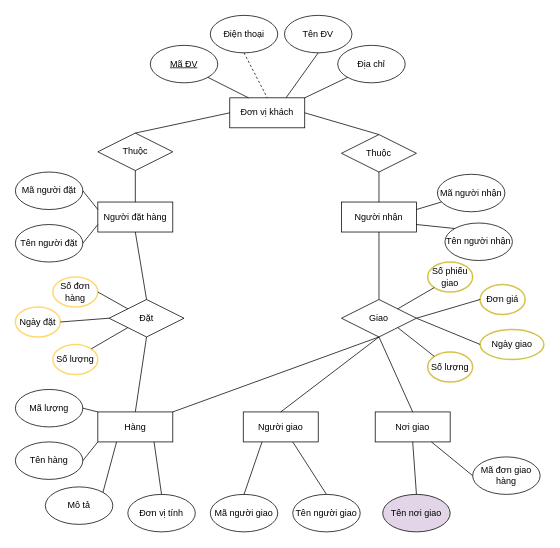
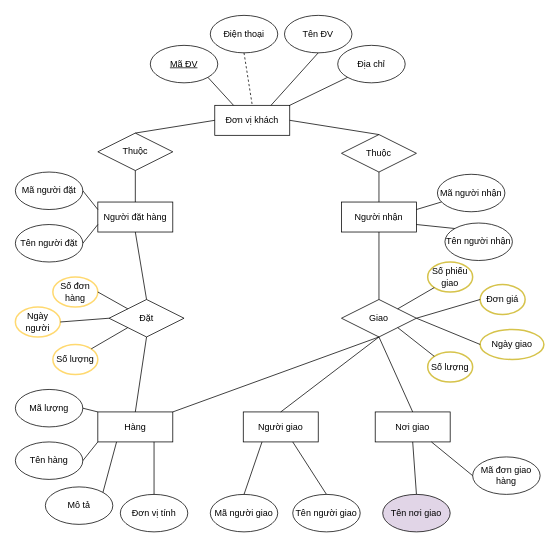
(267, 113) -> (252, 120)
(38, 322) -> (38, 322)
(162, 513) -> (154, 513)
